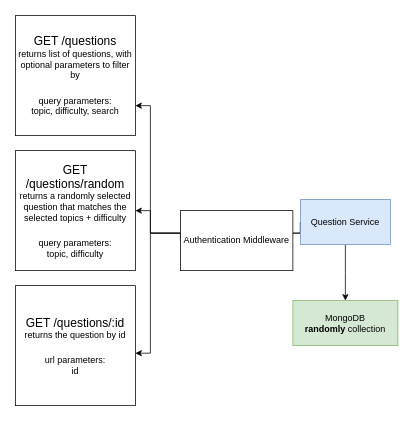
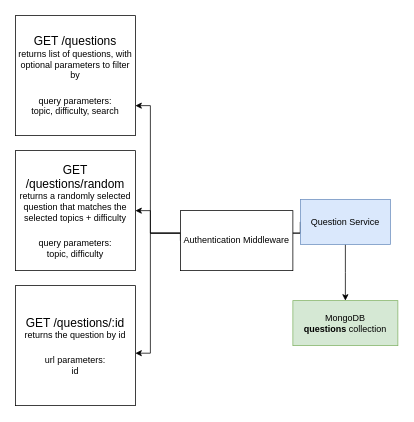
(345, 323) -> (345, 323)
